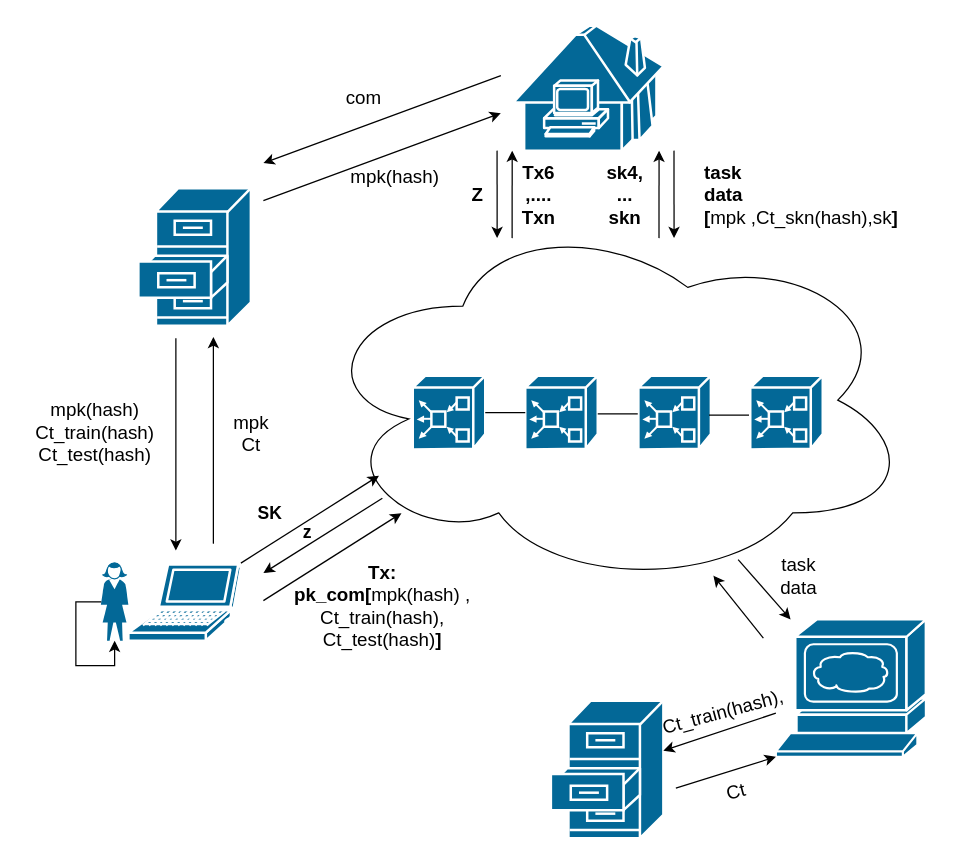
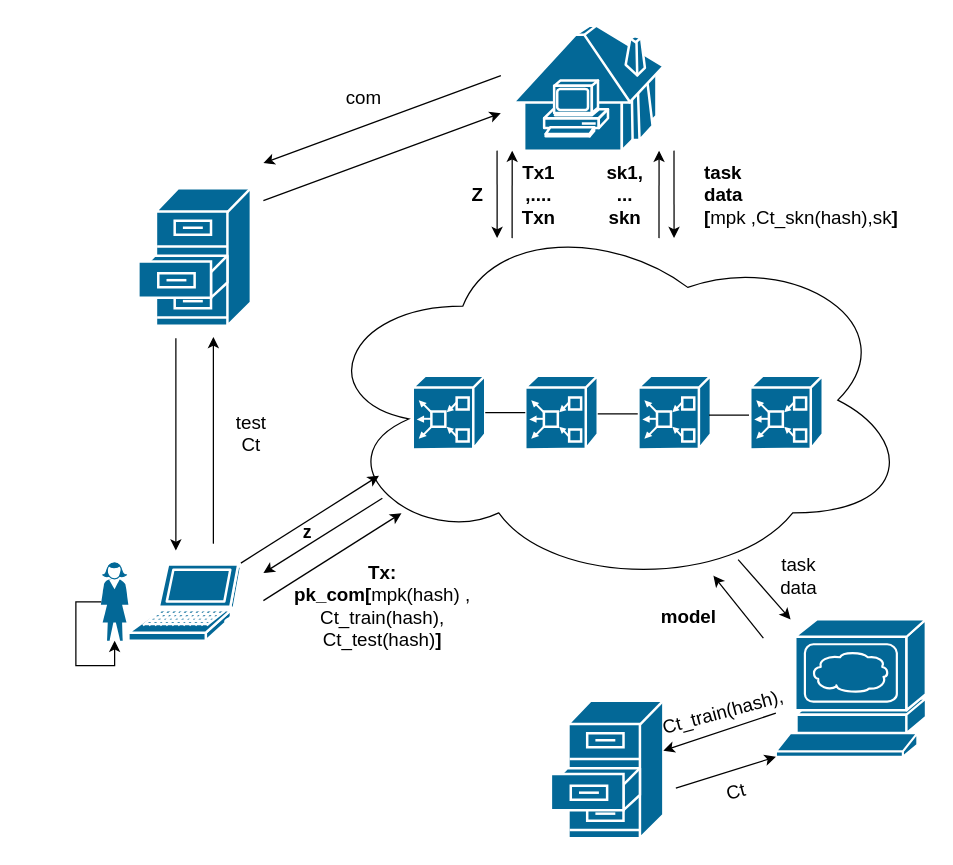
(394, 176) -> none
(539, 194) -> (539, 194)
(625, 194) -> (625, 194)
(94, 432) -> none
(251, 444) -> (251, 444)
(269, 513) -> none
none -> (688, 616)
